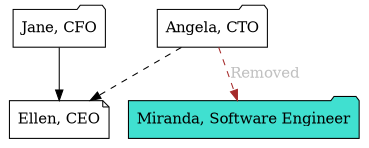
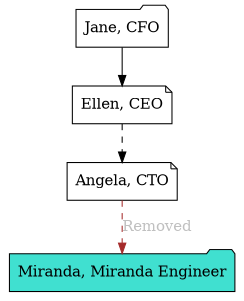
(212, 28) -> (122, 181)
(140, 71) -> (122, 138)
(244, 120) -> (122, 273)
